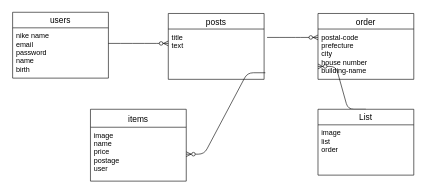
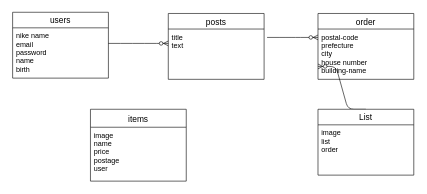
(225, 115) -> none
